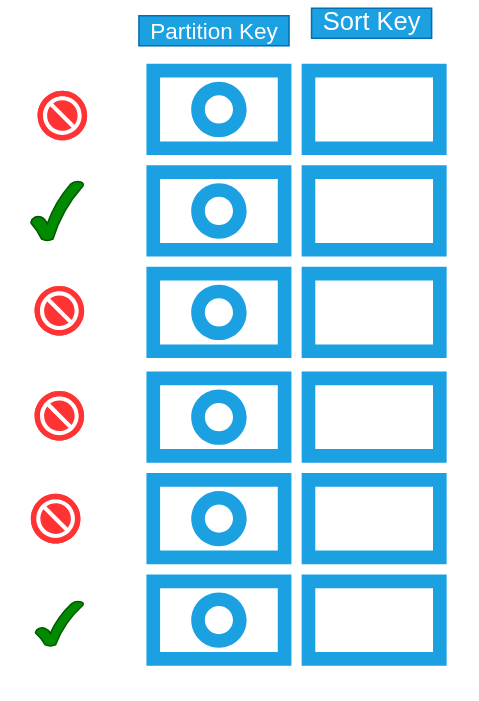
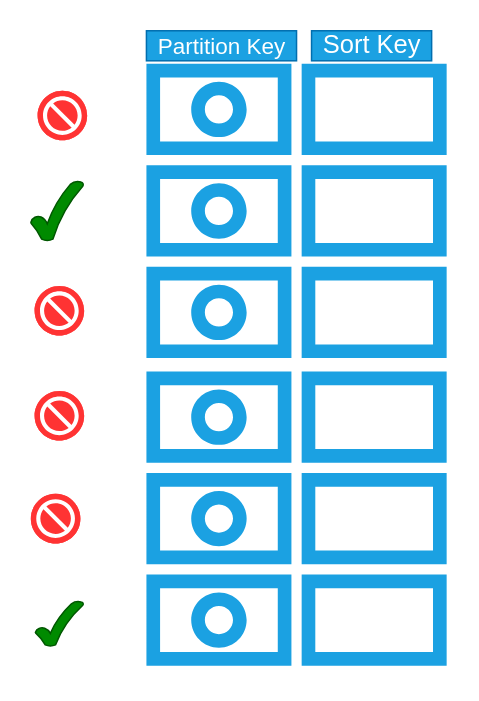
(371, 23) -> (371, 46)
(214, 31) -> (221, 46)
